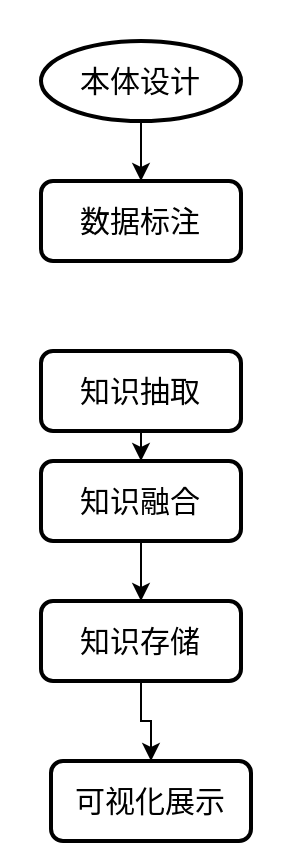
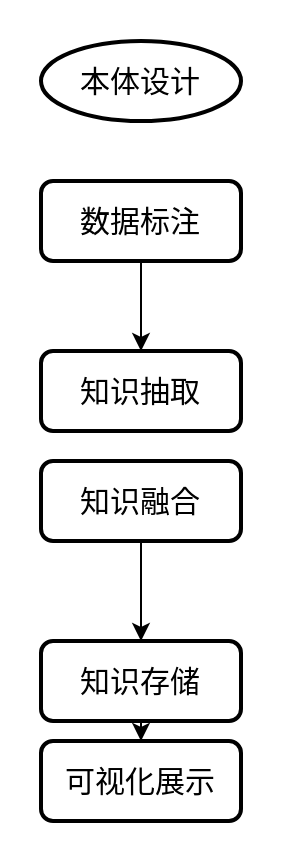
(141, 158) -> none
none -> (141, 299)
(141, 439) -> none
(141, 641) -> (141, 681)
(151, 801) -> (141, 781)
